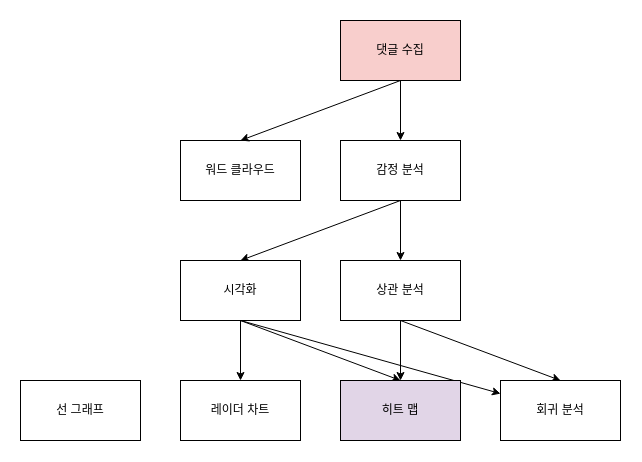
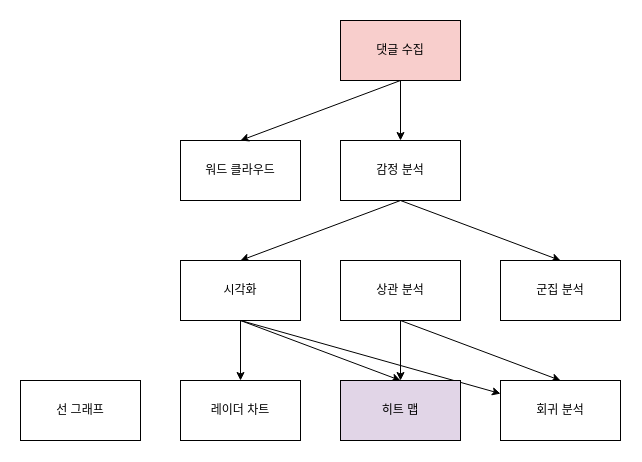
(401, 228) -> none
none -> (478, 230)
none -> (561, 291)
